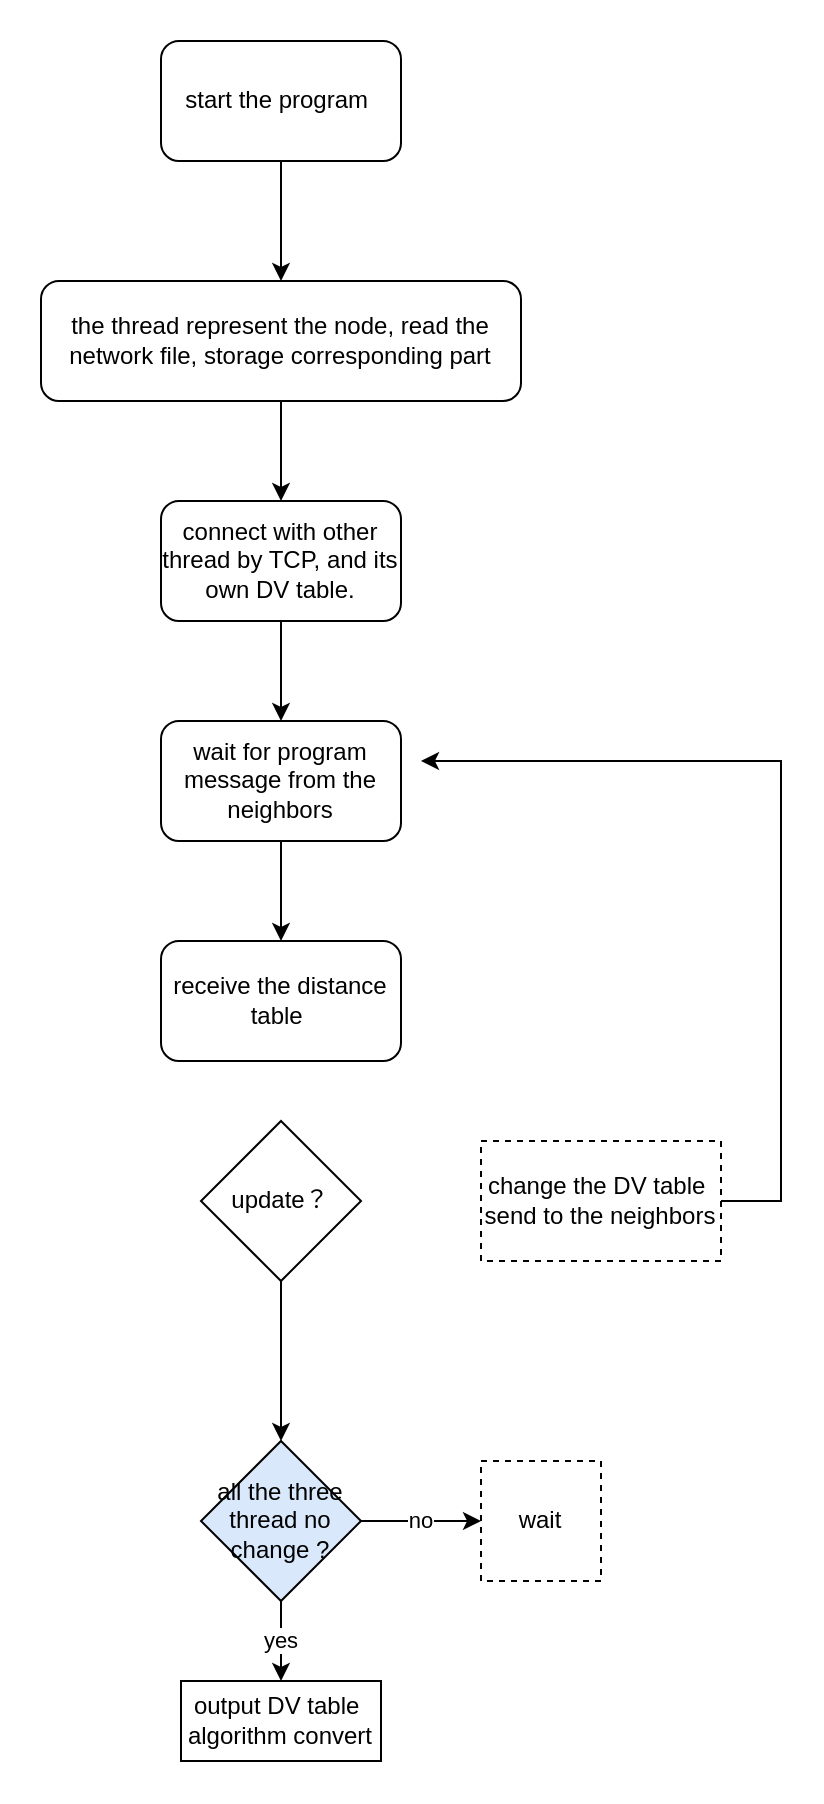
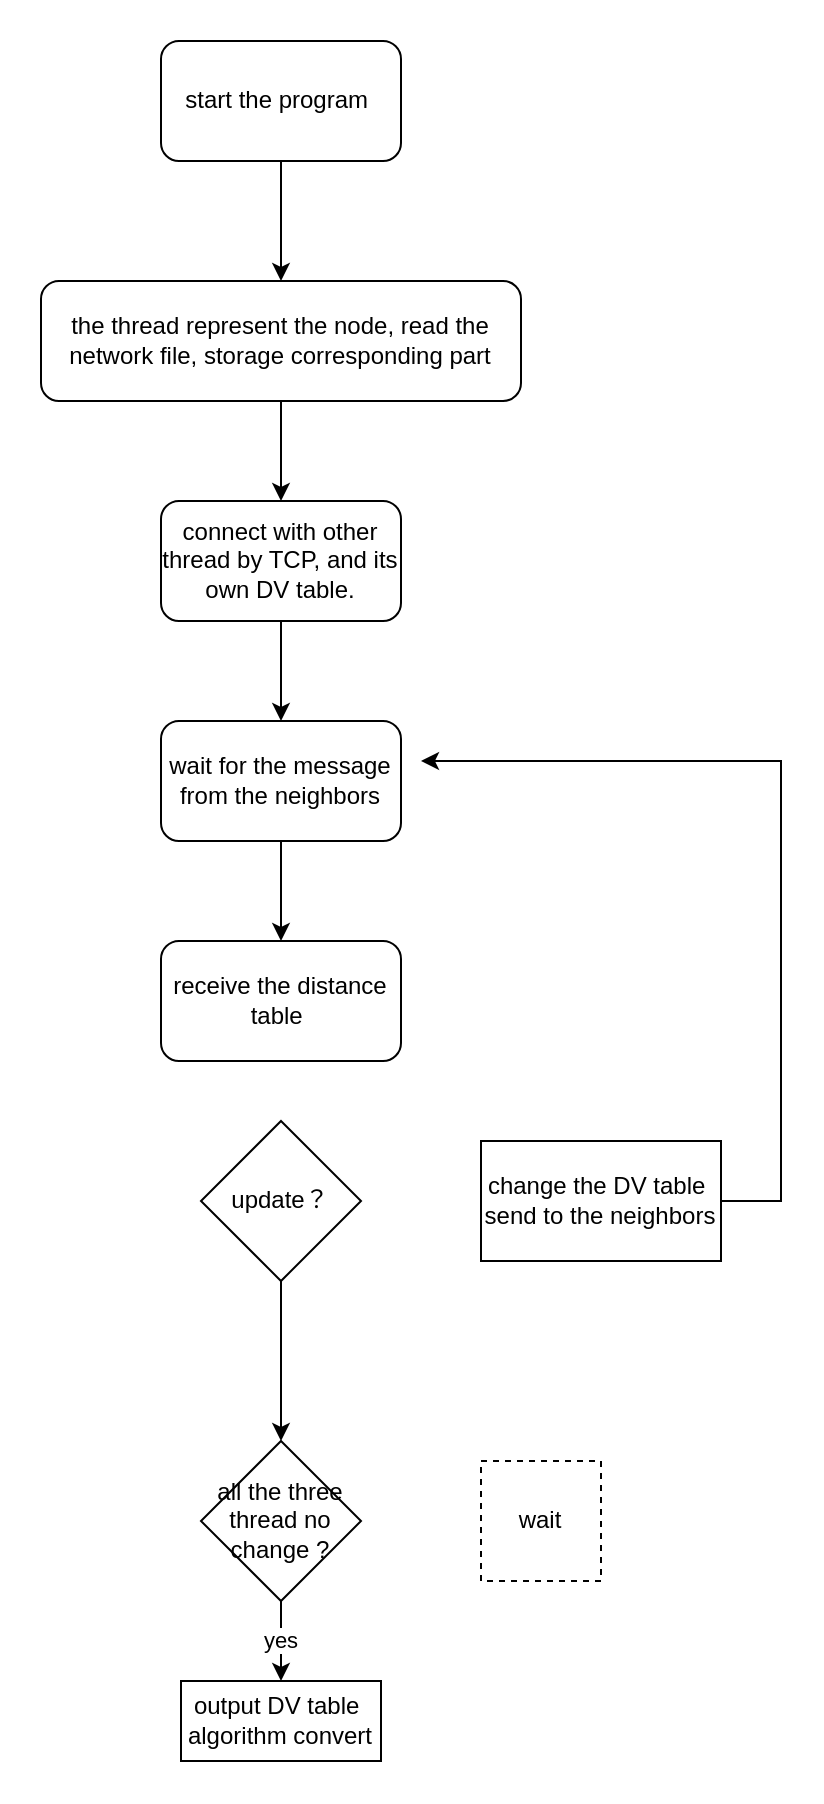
(281, 781) -> (281, 781)
(601, 1201) -> (601, 1201)
(281, 1521) -> (281, 1521)
(413, 1521) -> none
